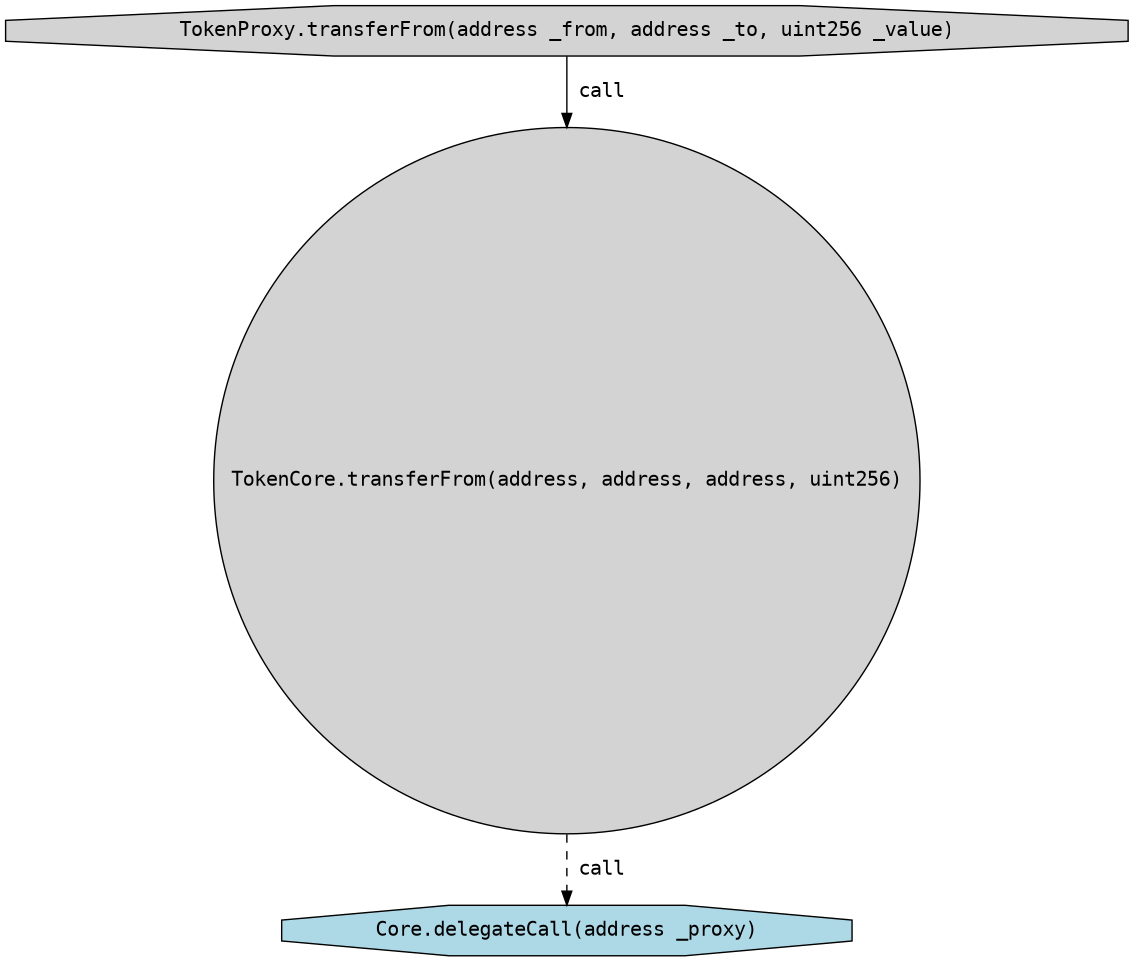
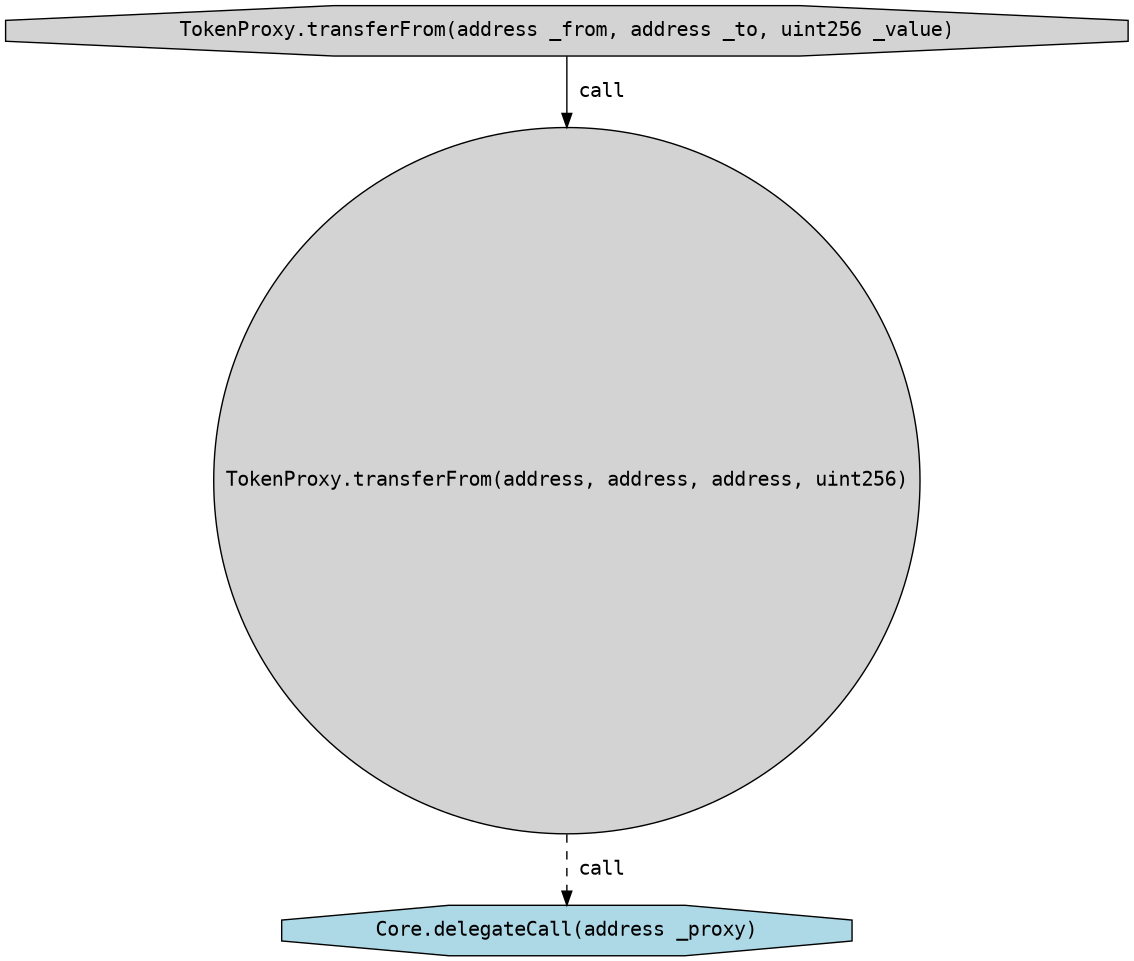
(567, 481) -> (567, 481)
